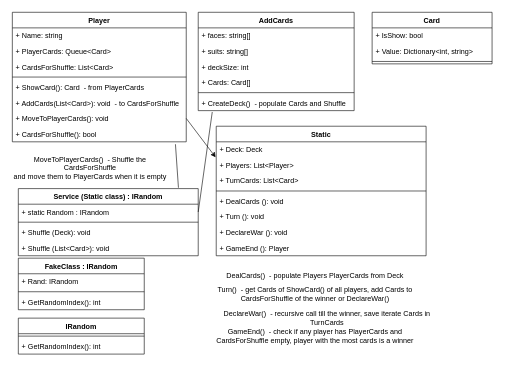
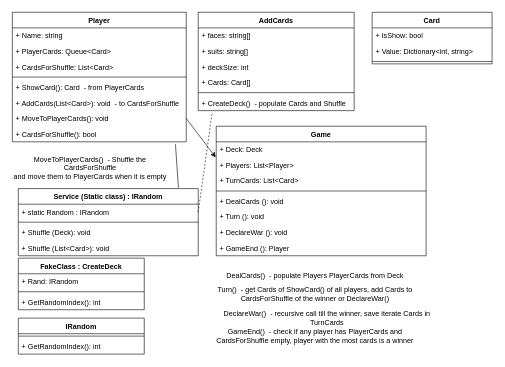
(321, 134) -> (321, 134)
(206, 158) -> (206, 158)
(81, 266) -> (81, 266)
